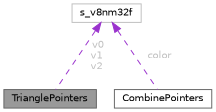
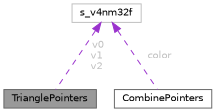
(107, 13) -> (107, 13)
